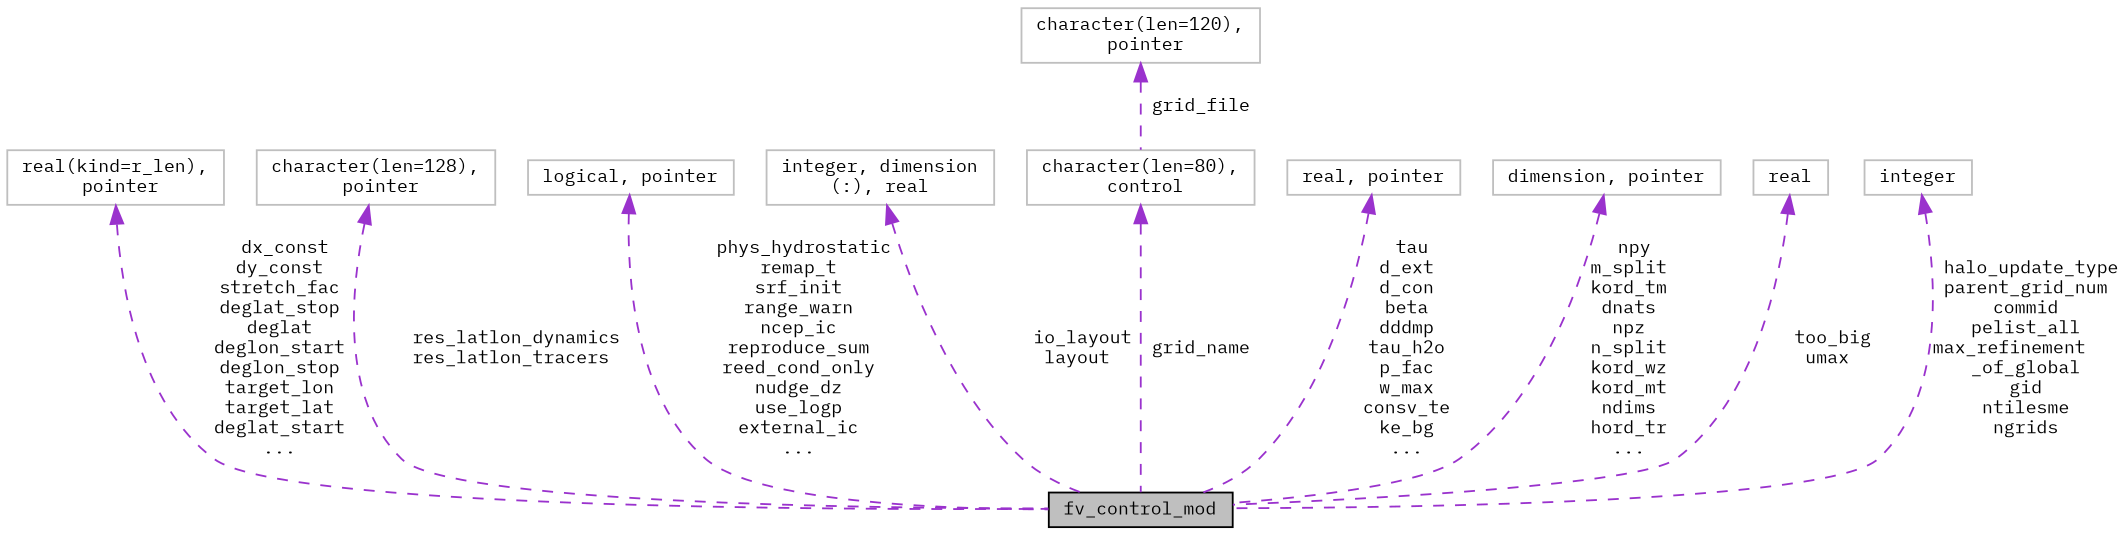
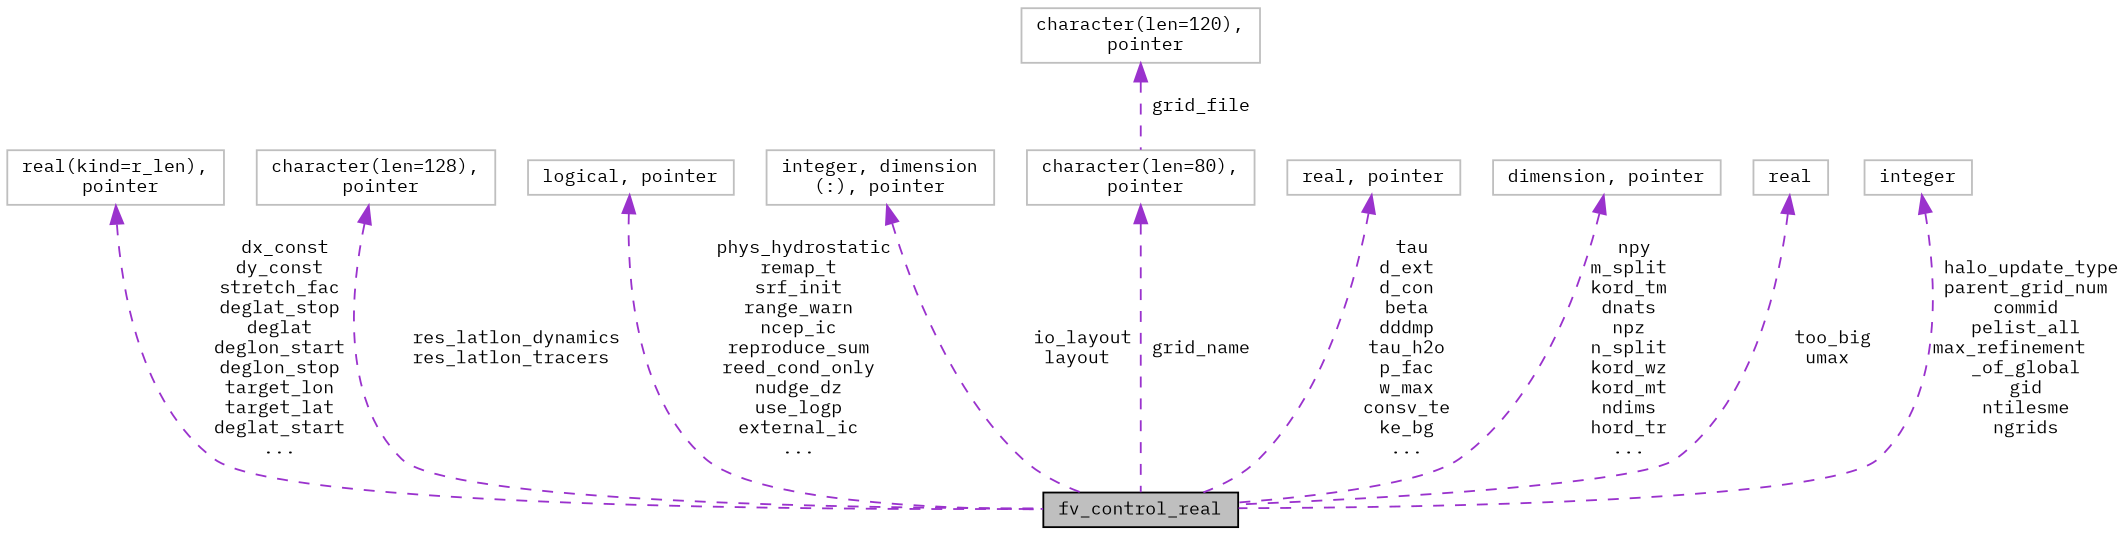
(880, 178) -> (880, 178)
(1141, 178) -> (1141, 178)
(1141, 510) -> (1141, 510)
